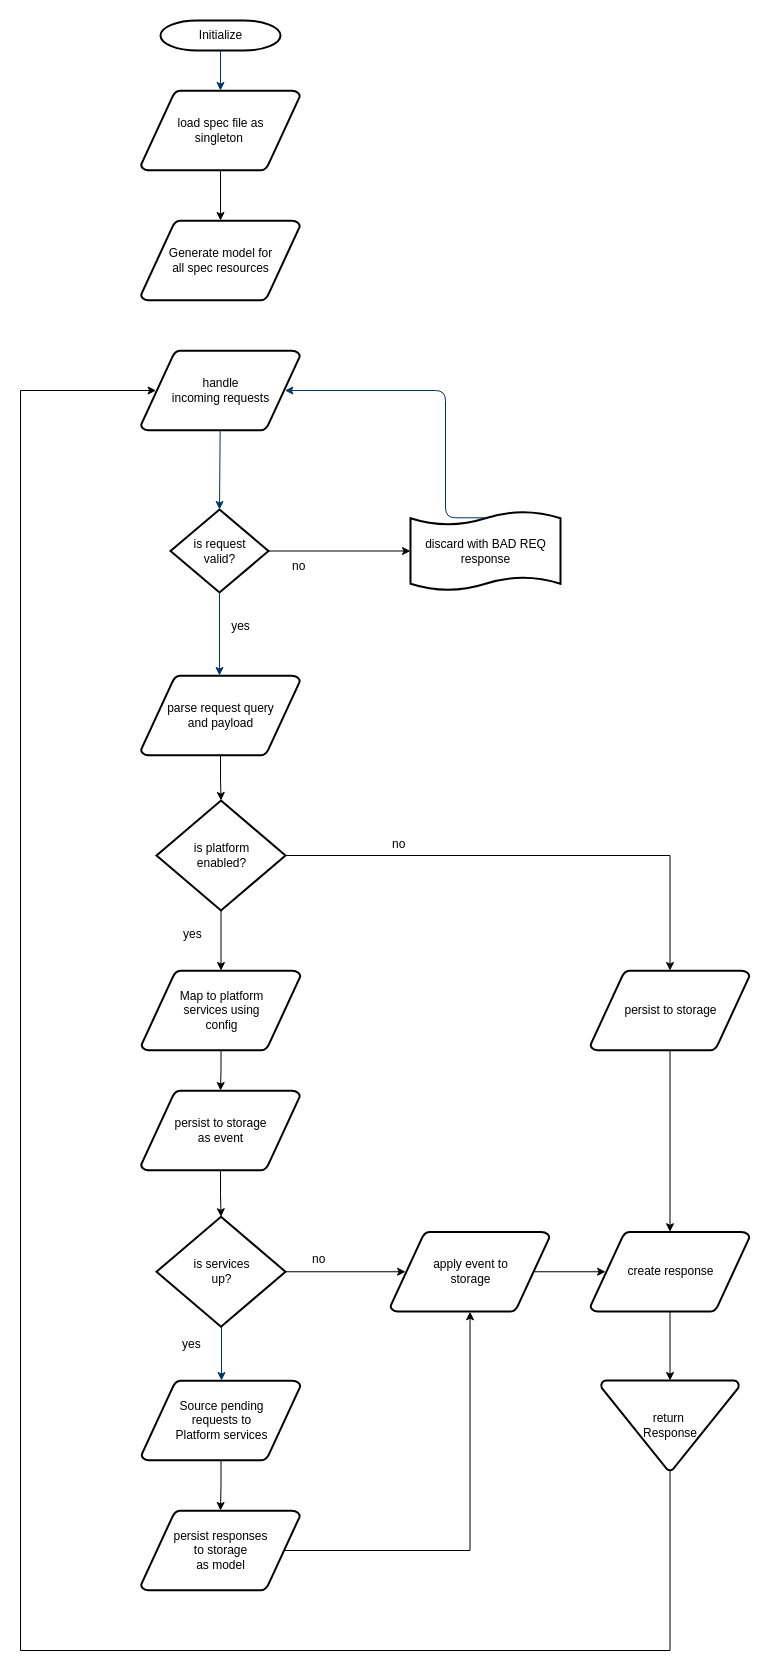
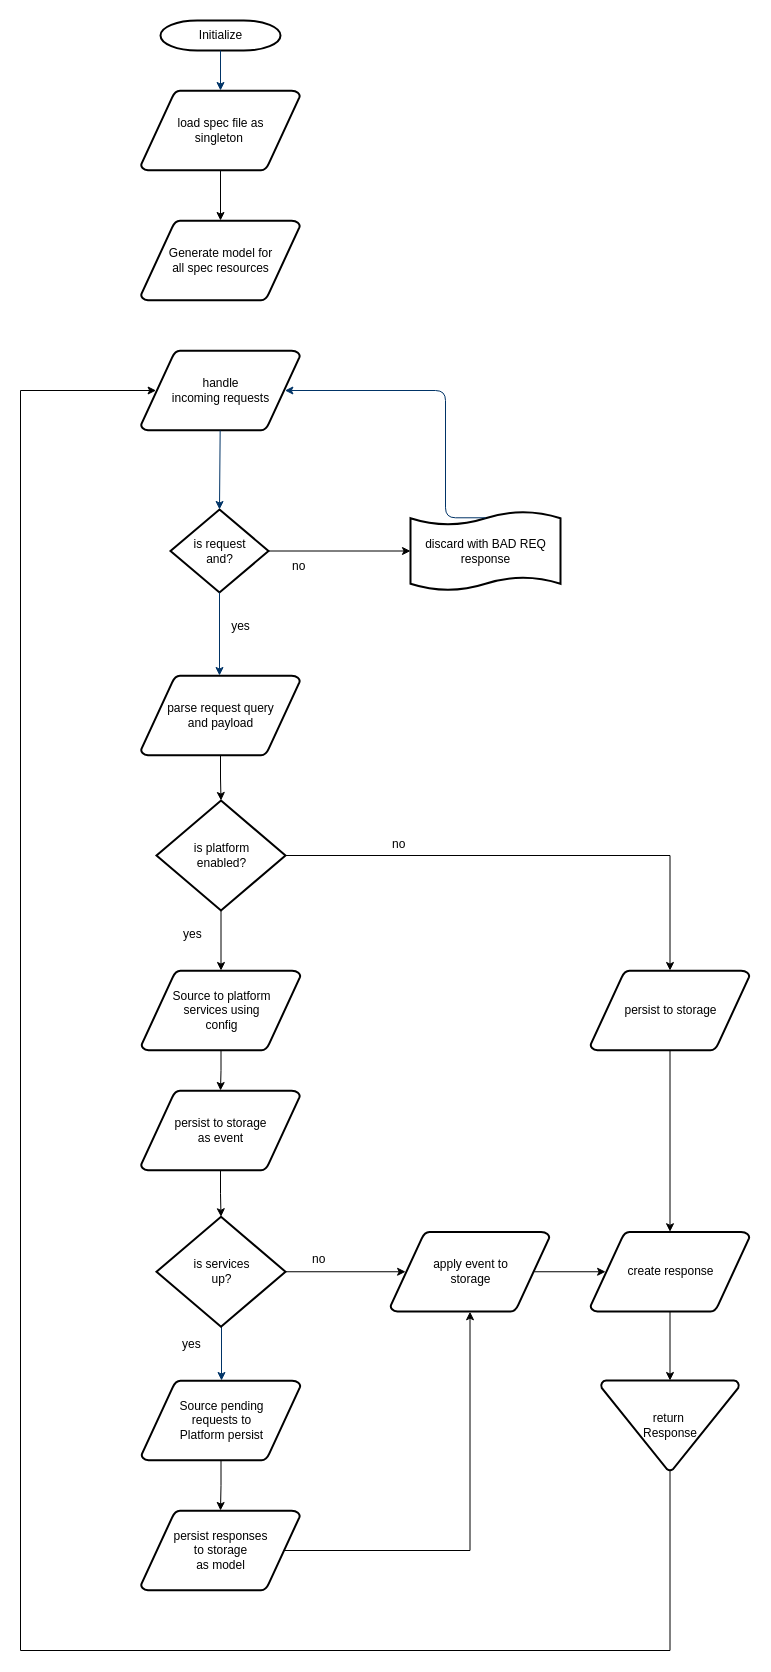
(220, 552) -> (220, 552)
(222, 1011) -> (222, 1011)
(222, 1421) -> (222, 1421)
